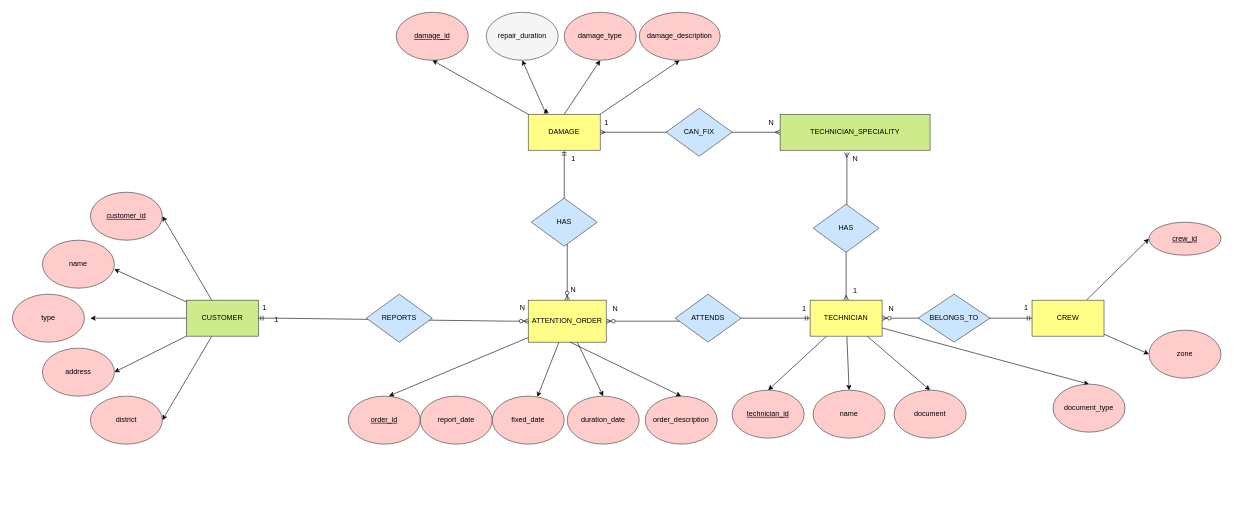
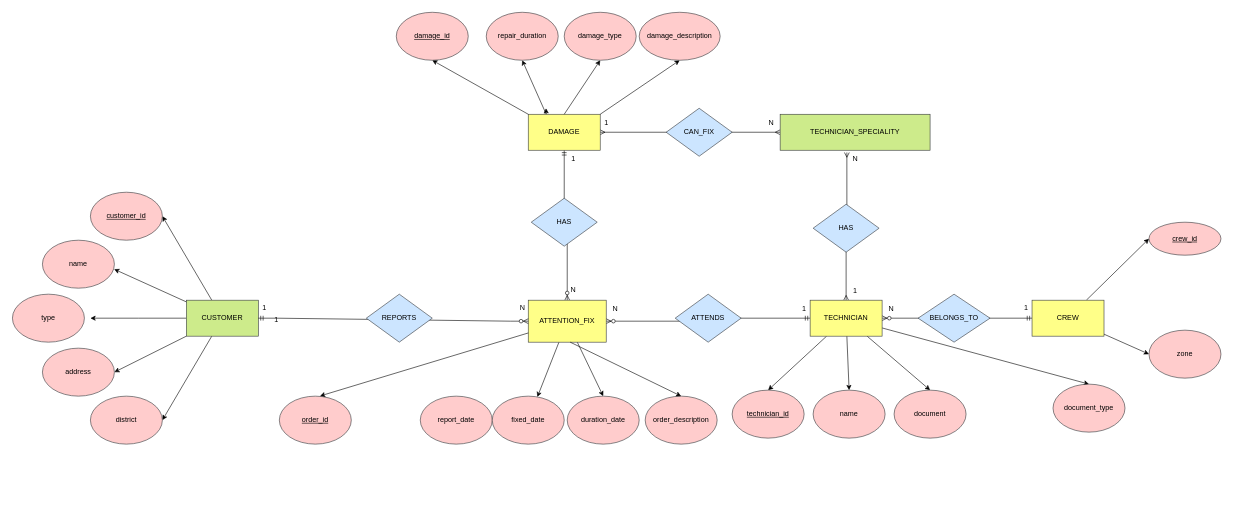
(522, 36) -> (522, 36)
(567, 321) -> (567, 321)
(384, 420) -> (315, 420)
